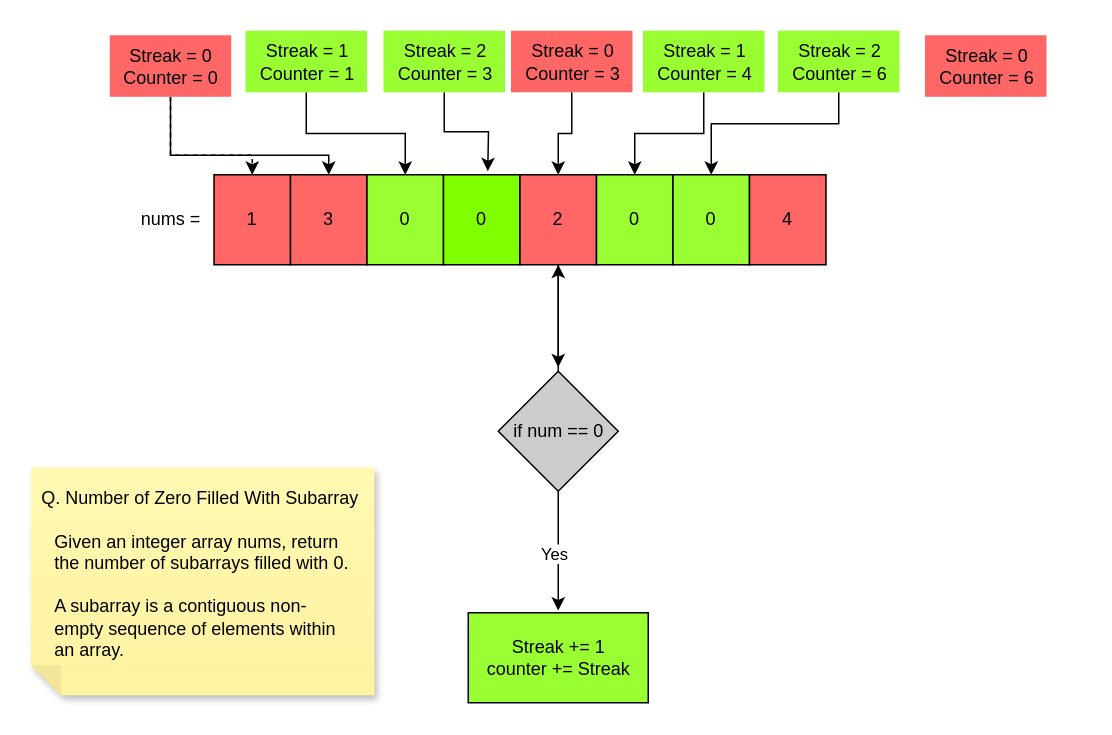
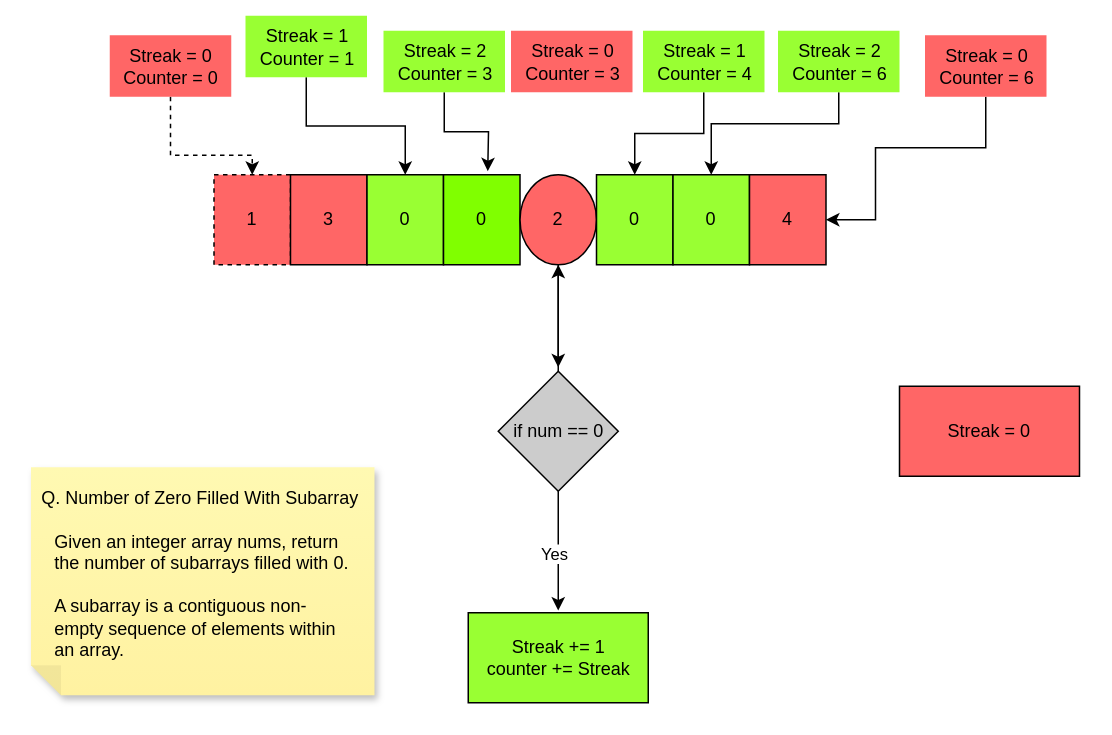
(306, 62) -> (306, 47)
(570, 134) -> none
none -> (900, 148)
(296, 155) -> none
(170, 220) -> none
(252, 220) -> (252, 220)
(558, 220) -> (558, 220)
none -> (989, 431)
